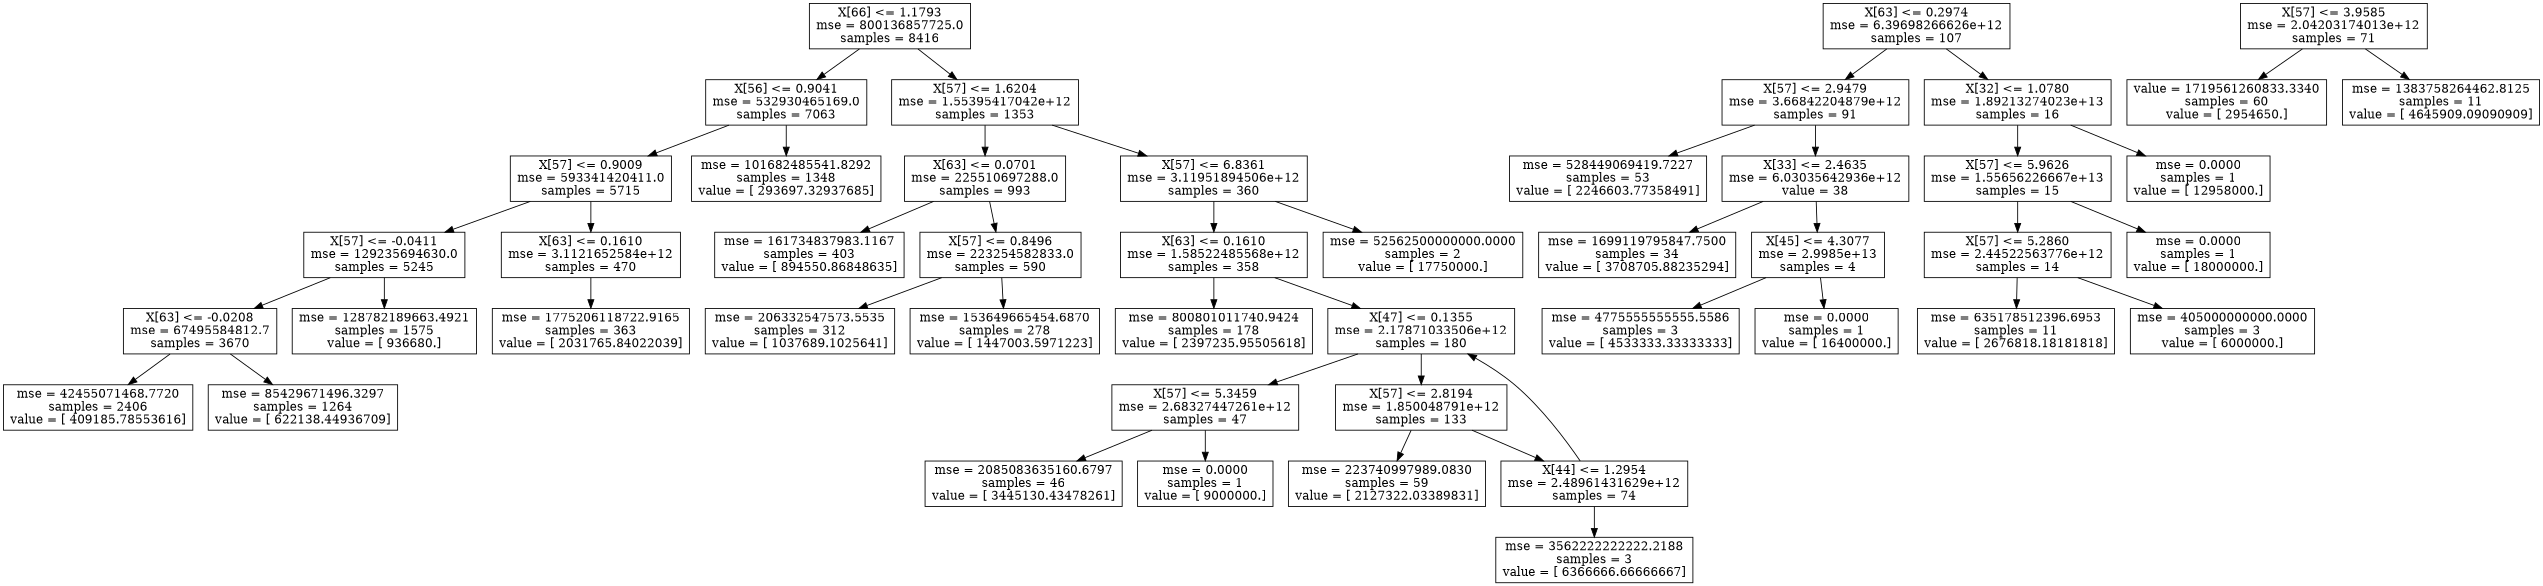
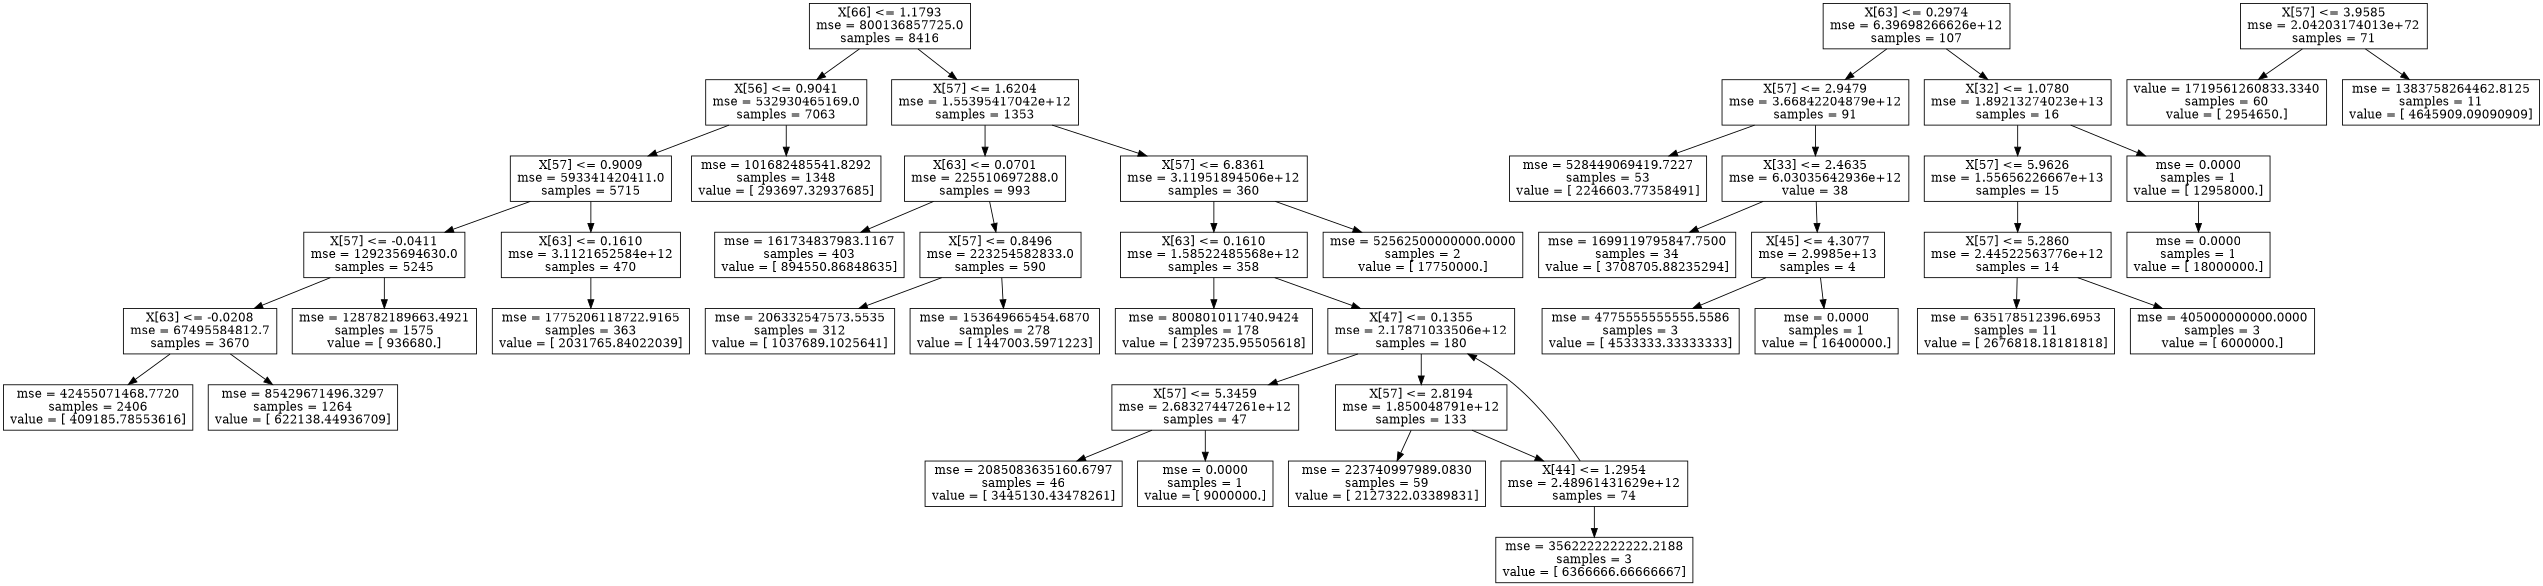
(2334, 26) -> (2334, 26)
(2104, 215) -> (2198, 212)
